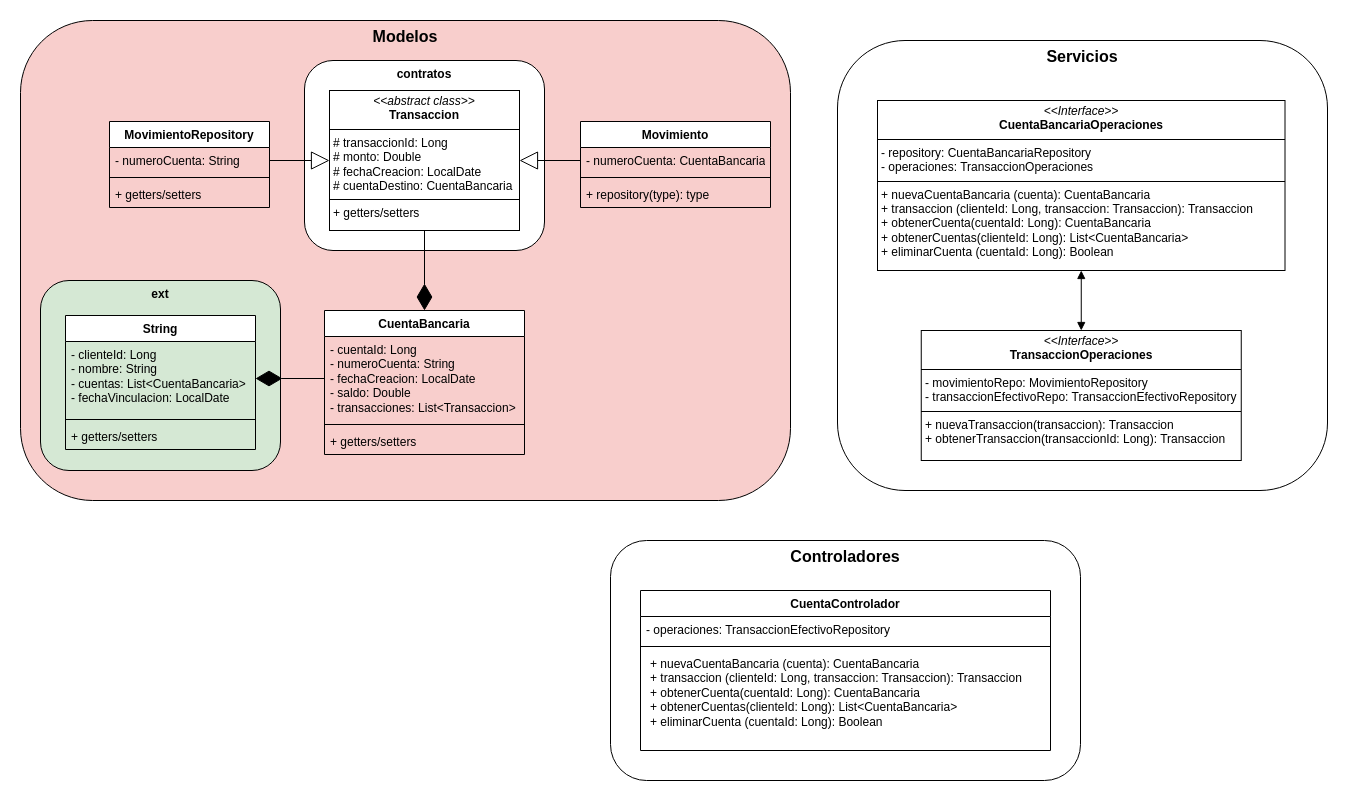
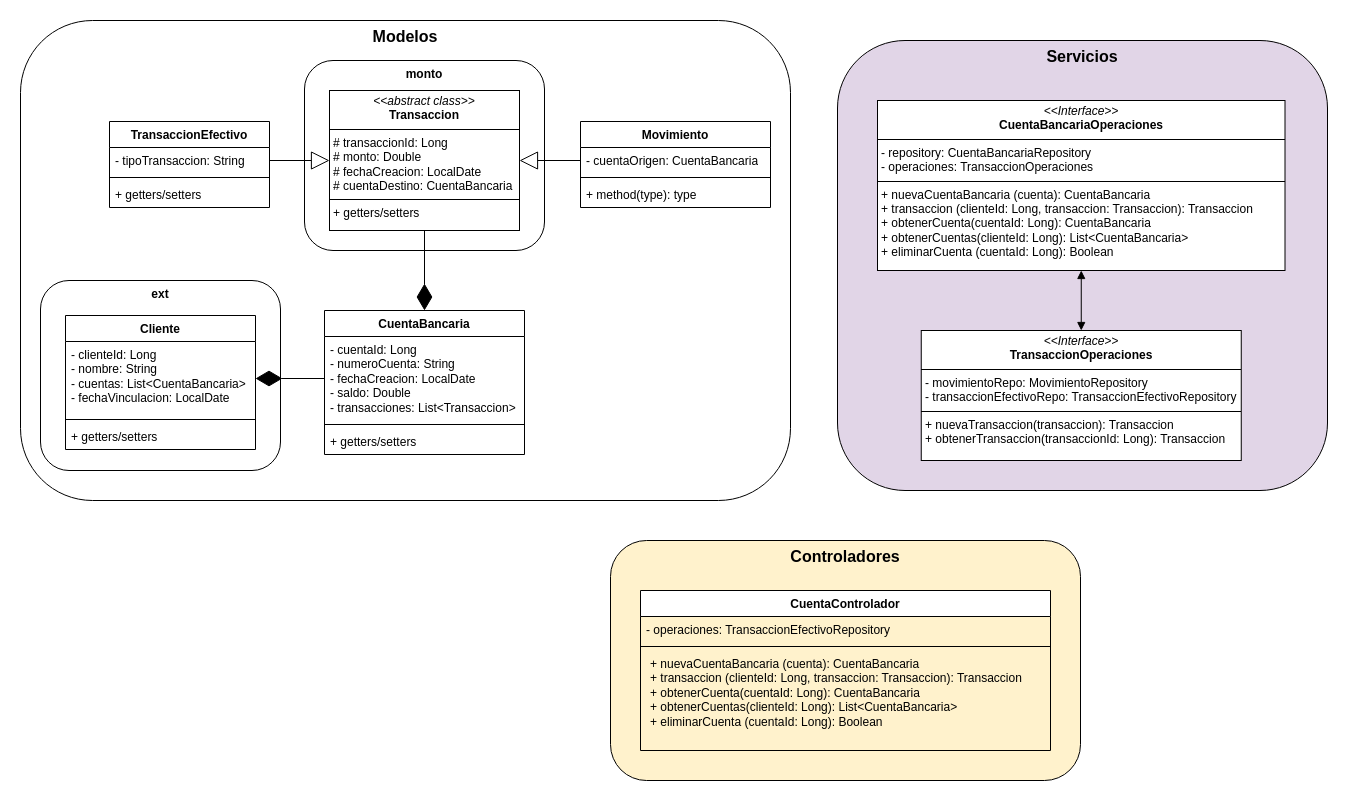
(1083, 57) -> (1083, 57)
(425, 75) -> (425, 75)
(190, 136) -> (190, 136)
(183, 162) -> (190, 162)
(677, 169) -> (677, 169)
(661, 196) -> (649, 196)
(406, 261) -> (406, 261)
(161, 330) -> (161, 330)
(161, 376) -> (161, 376)
(846, 661) -> (846, 661)
